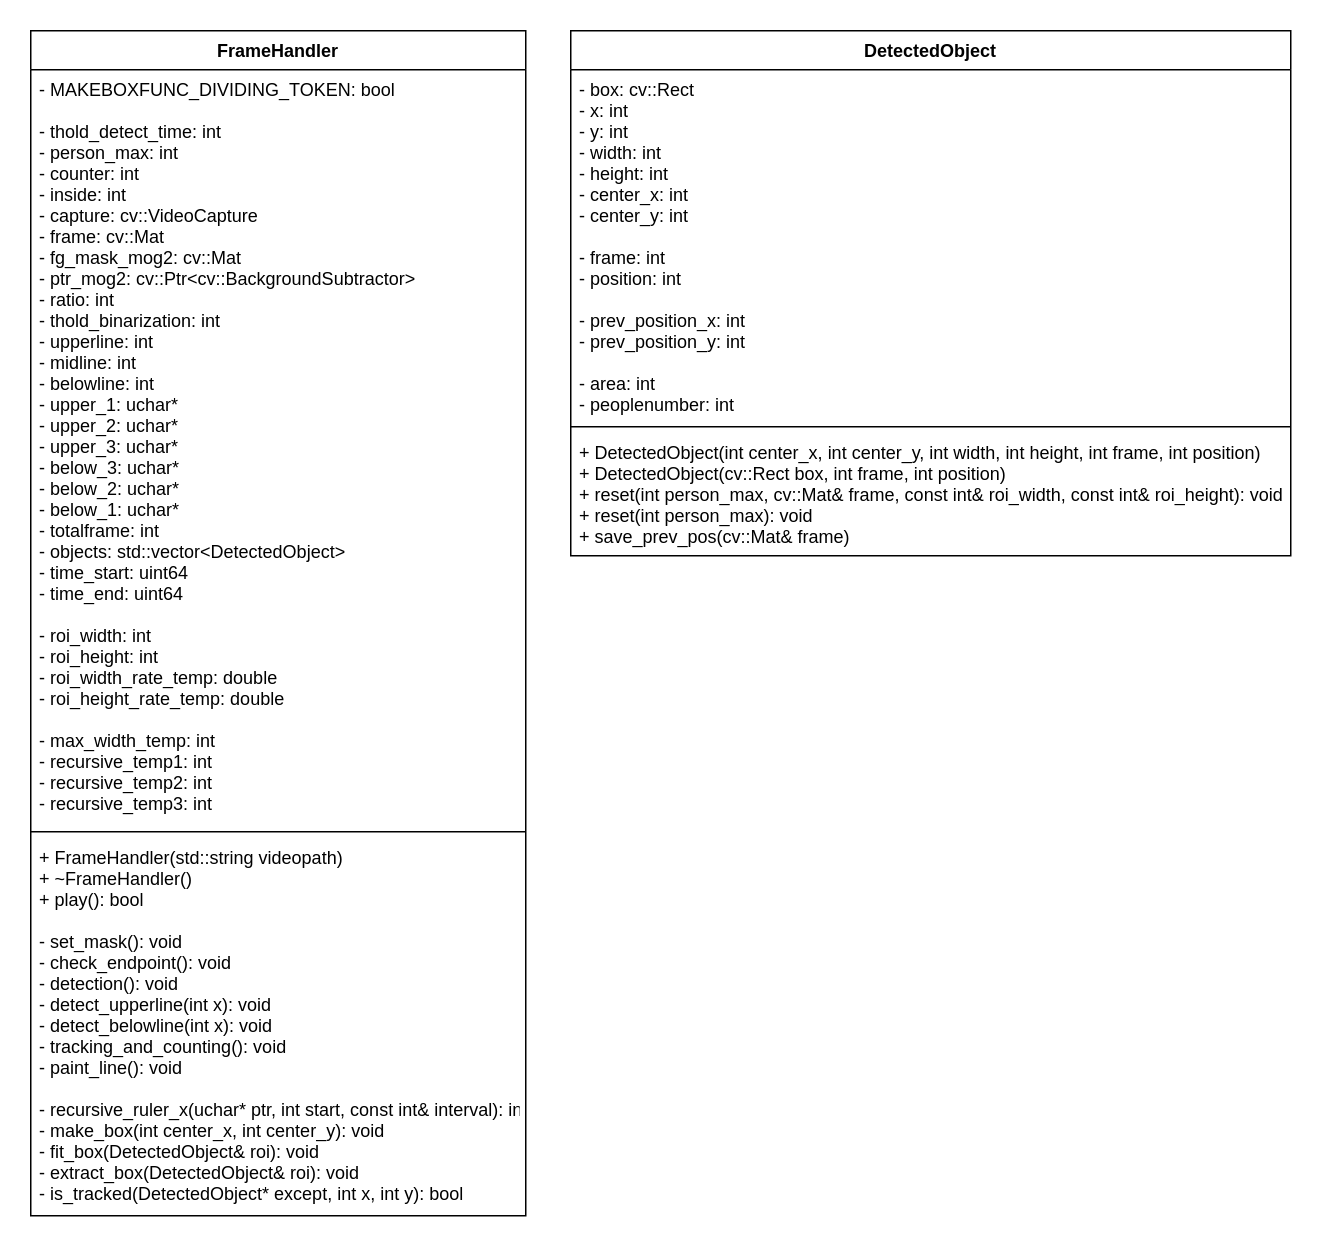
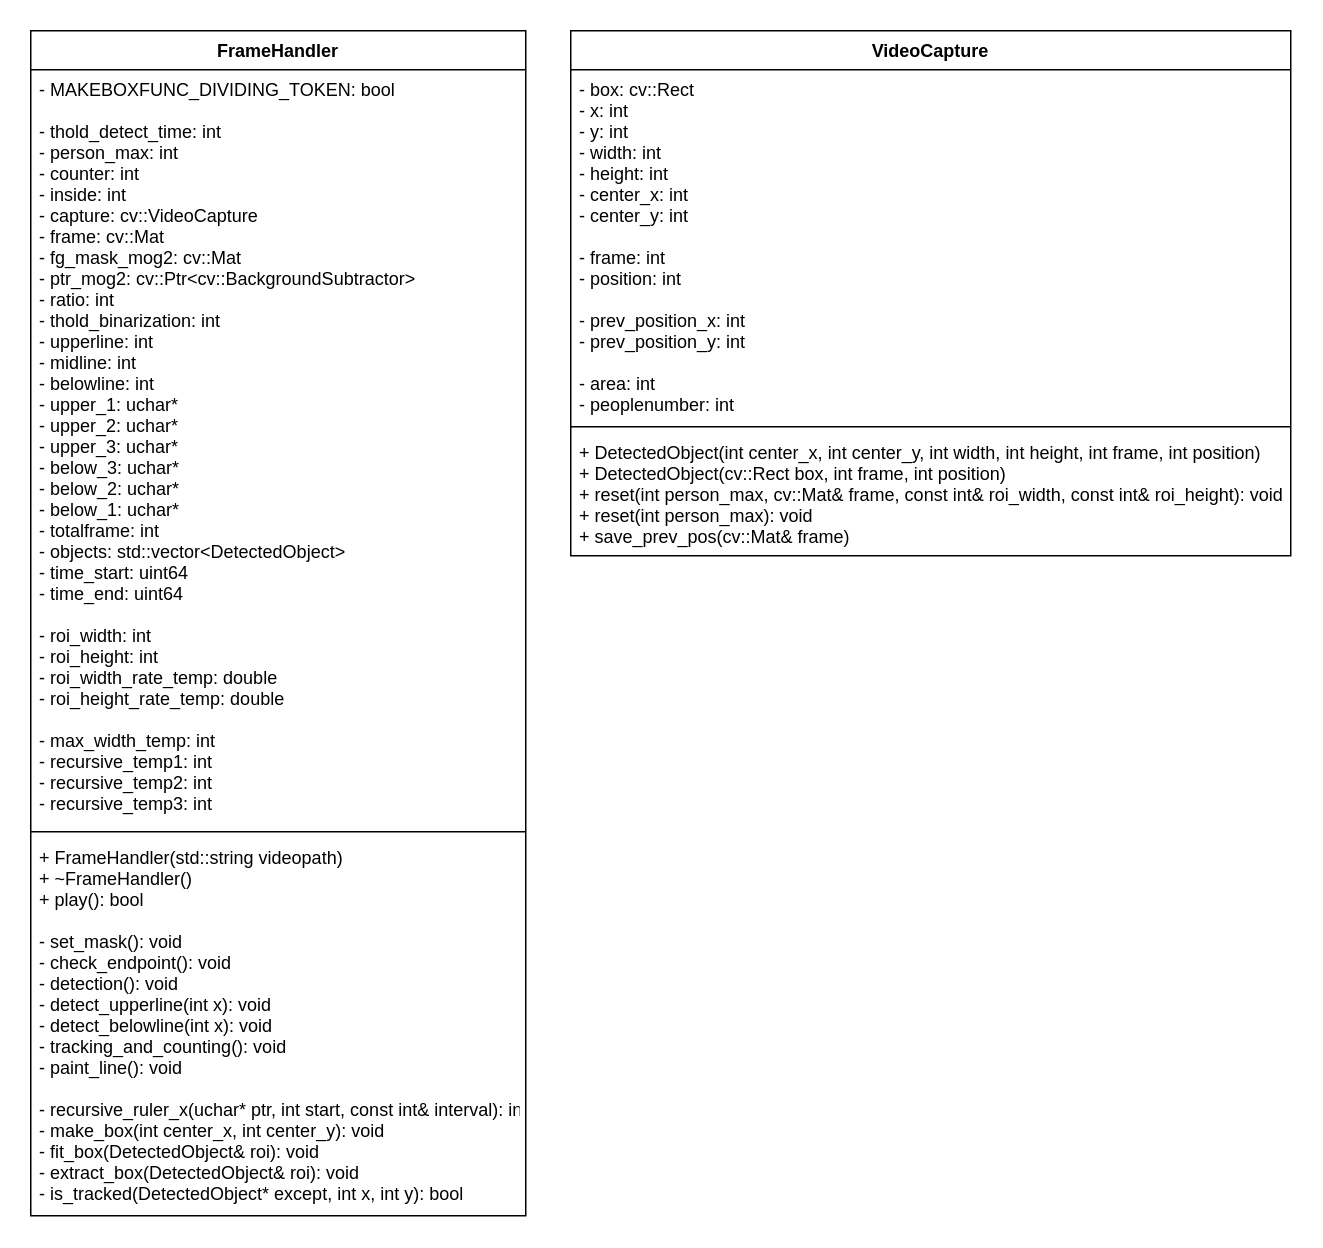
(930, 51) -> (930, 51)
